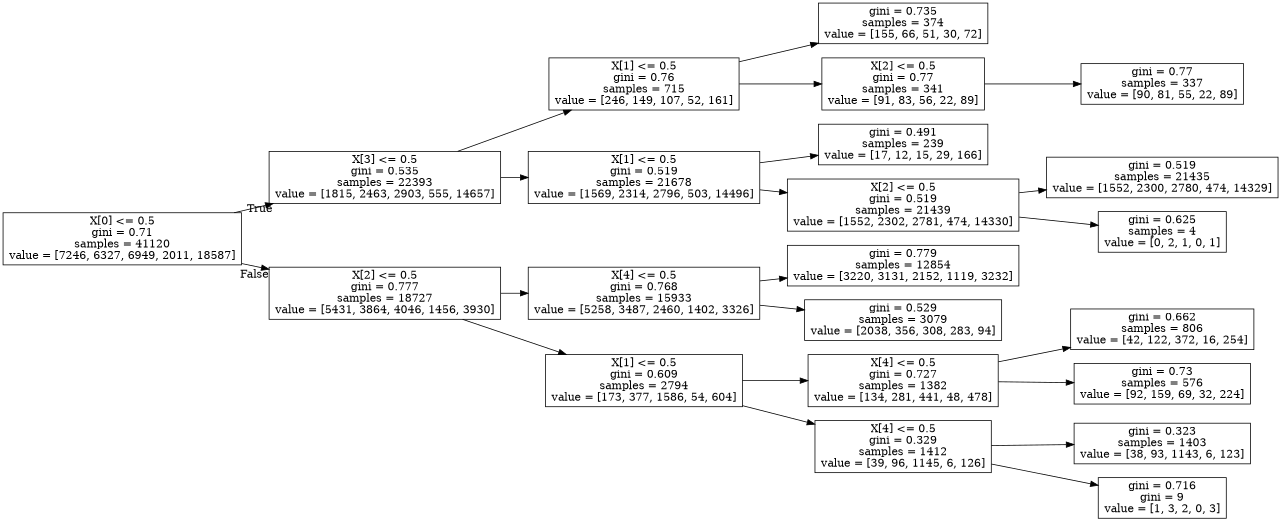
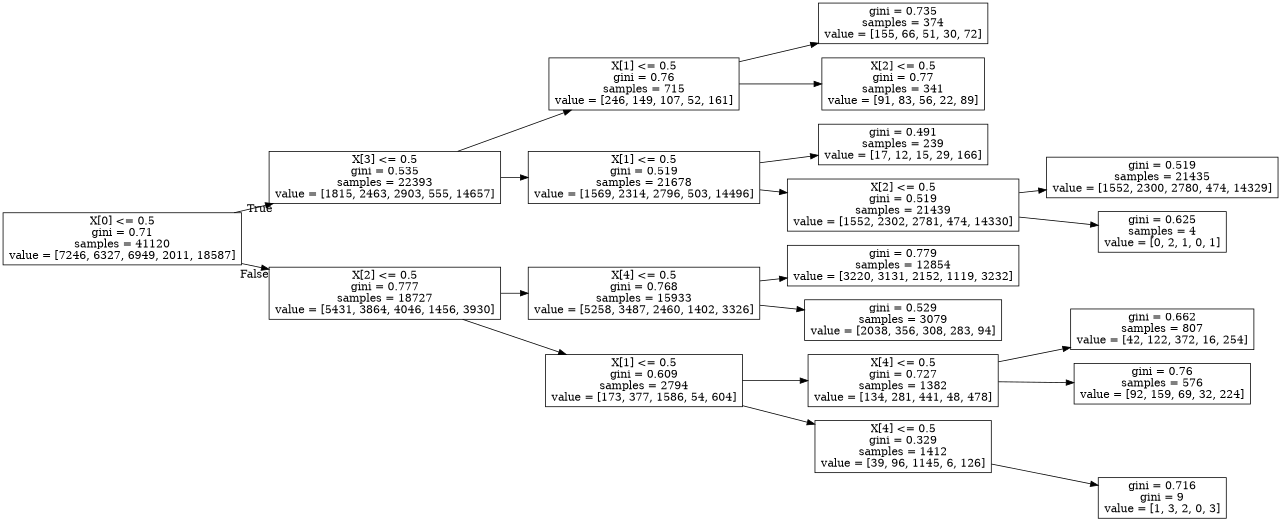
(1162, 84) -> none
(1162, 329) -> (1162, 329)
(1162, 384) -> (1162, 384)
(1162, 444) -> none
